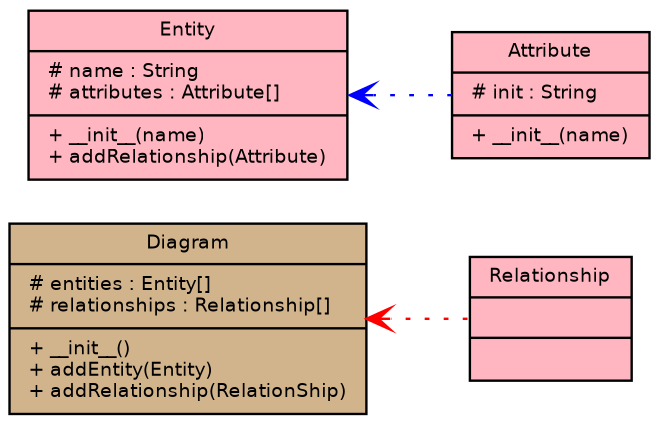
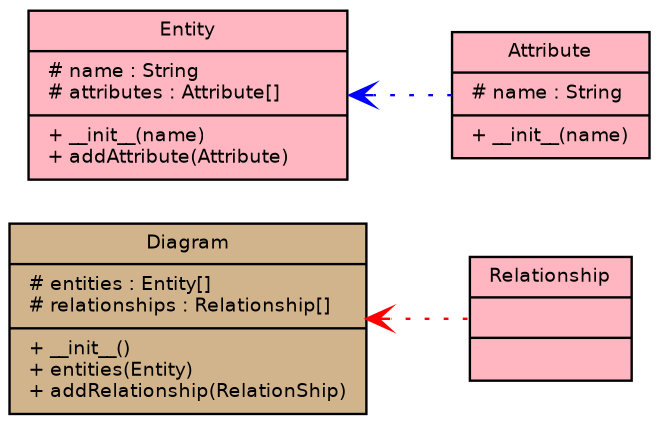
(535, 93) -> (547, 93)
(188, 157) -> (169, 157)
(121, 370) -> (112, 370)
